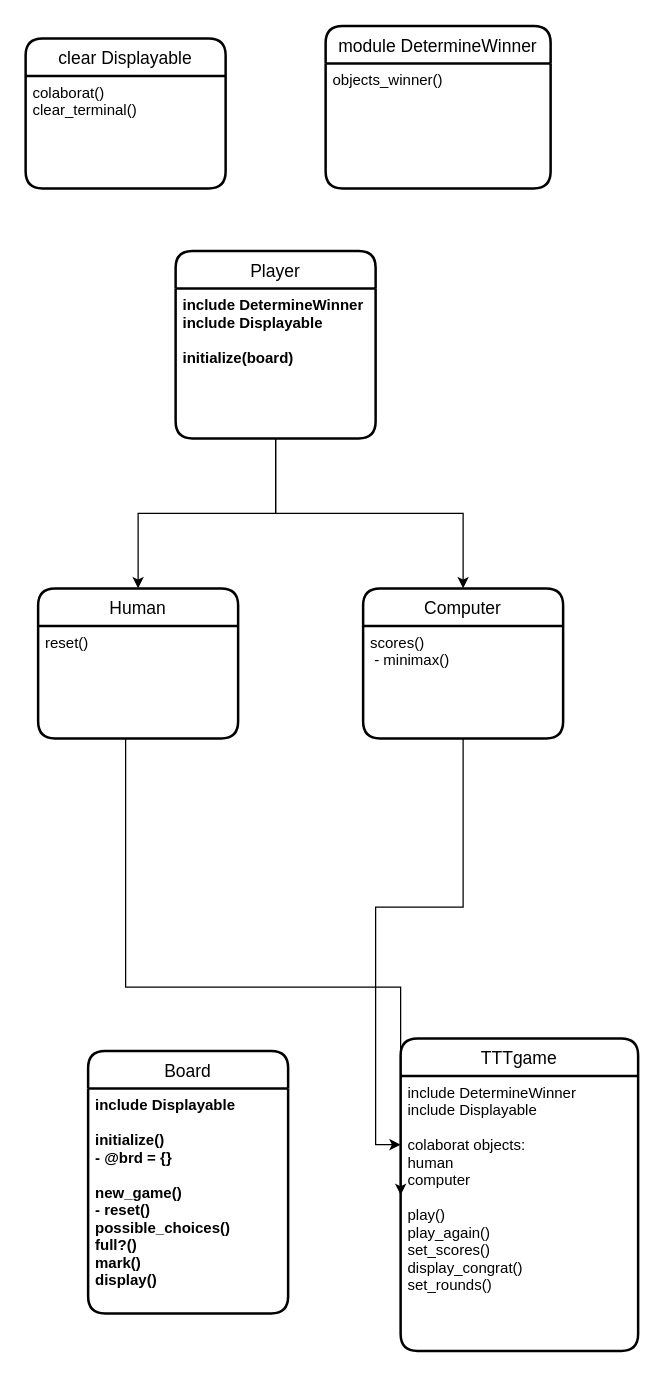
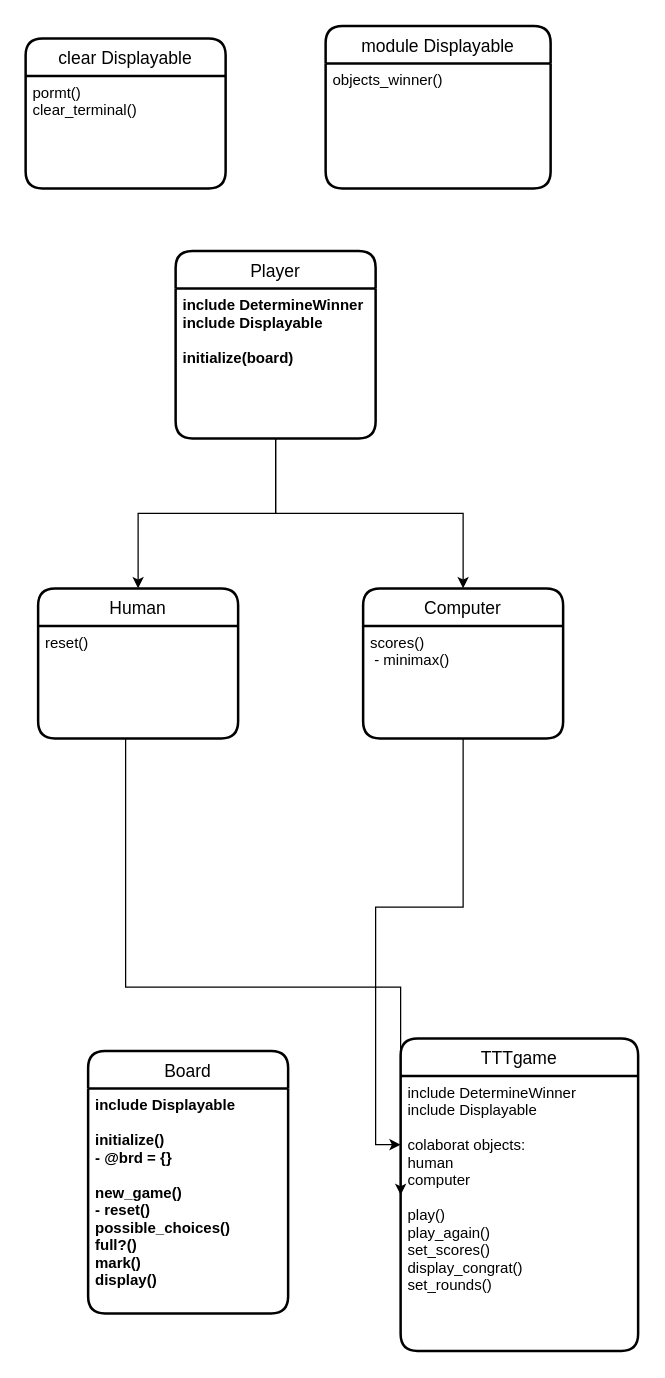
(438, 45) -> (438, 45)
(77, 93) -> (62, 93)
